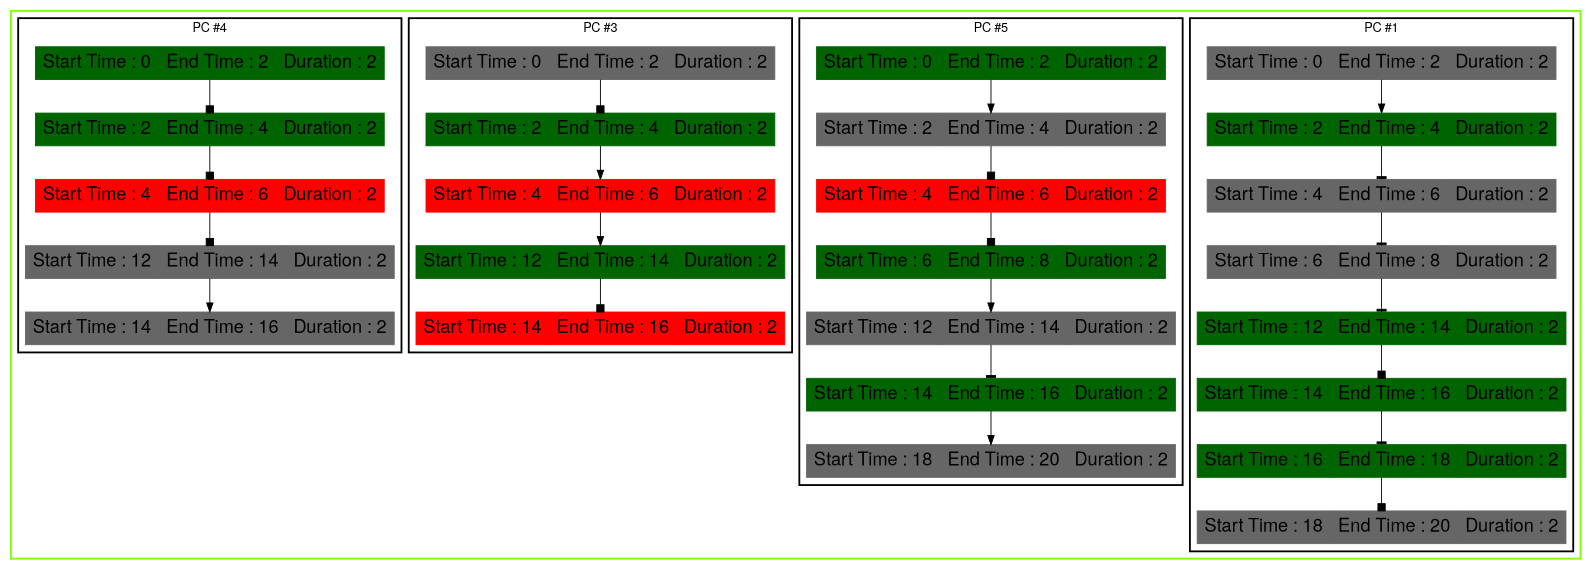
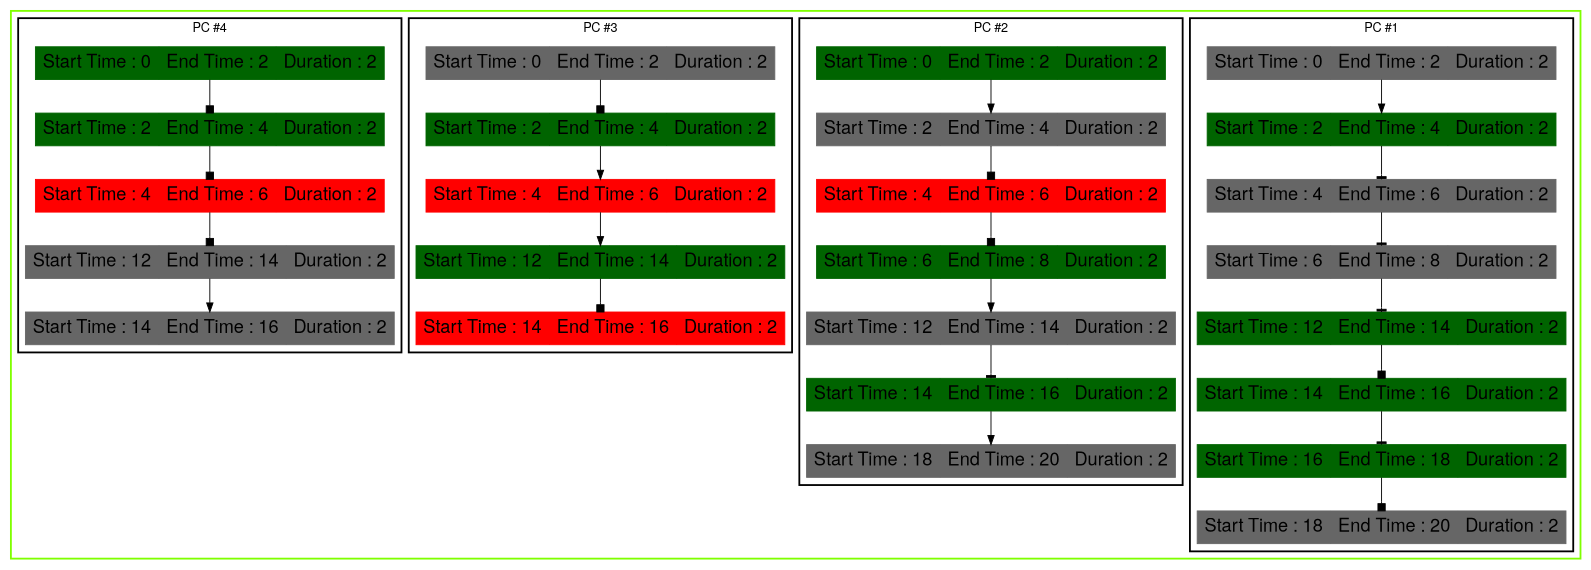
(991, 29) -> (991, 29)
